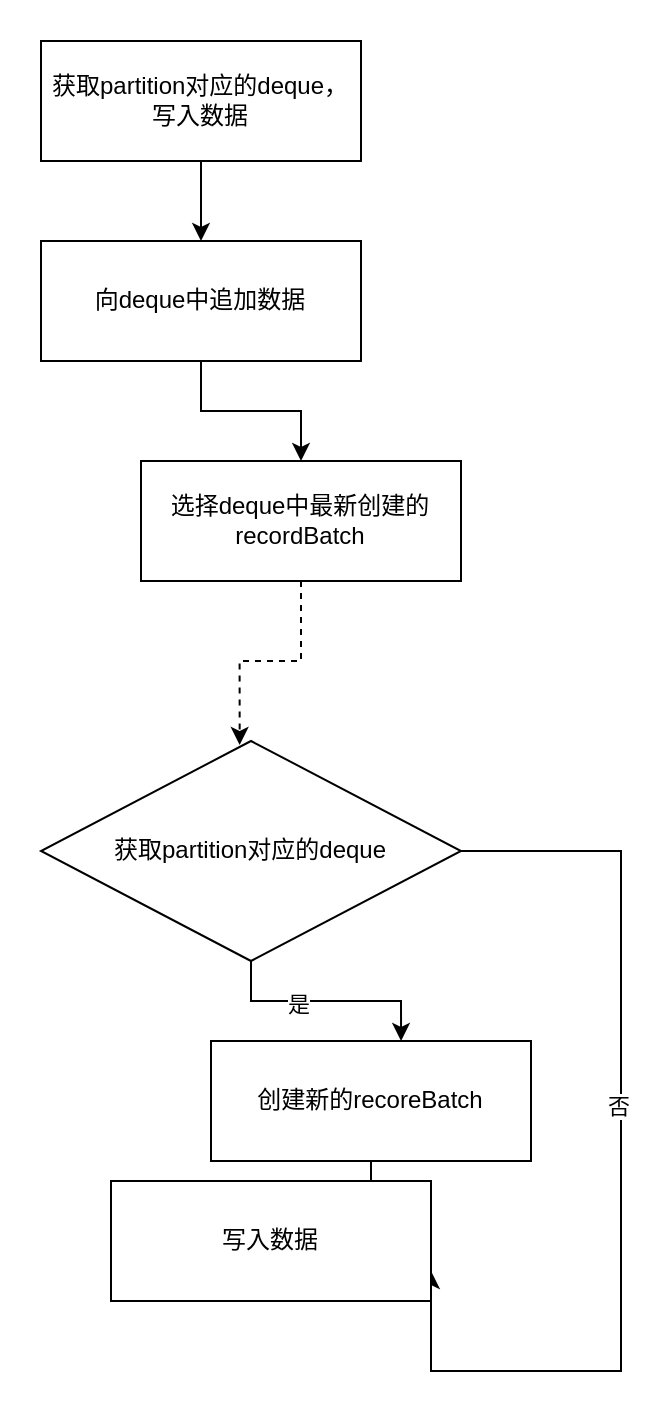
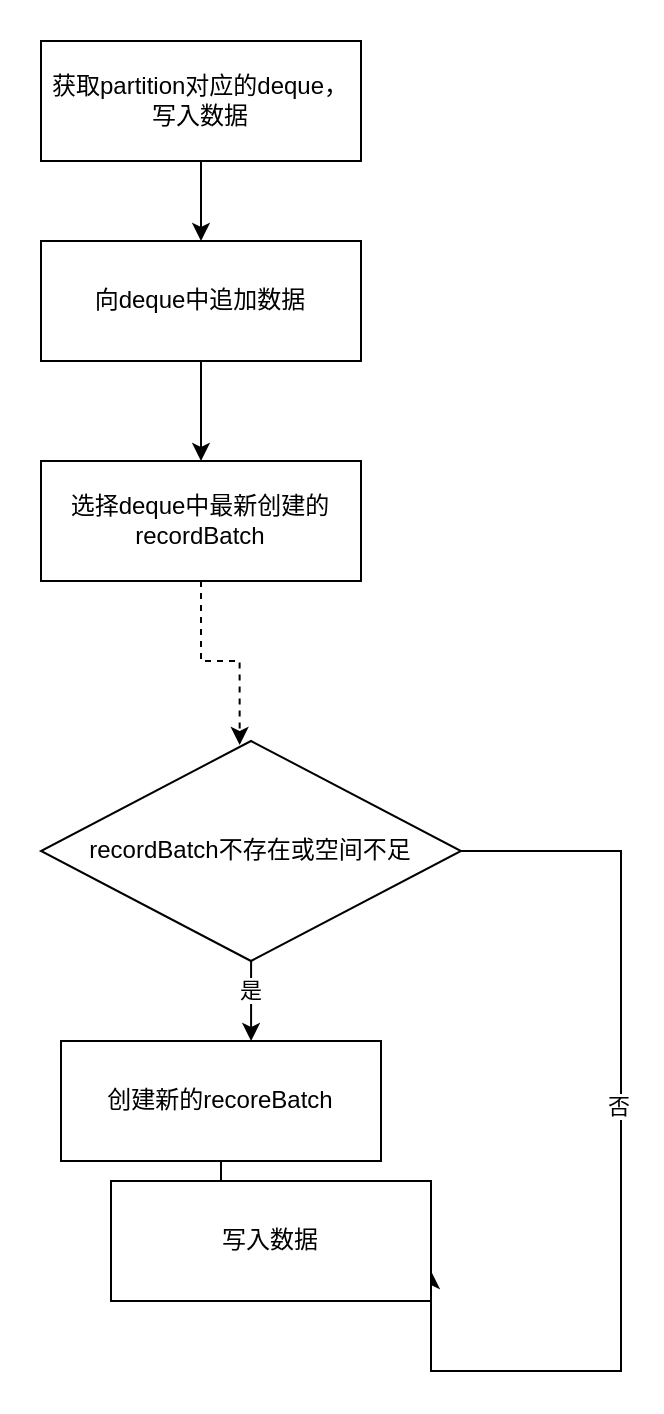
(301, 521) -> (201, 521)
(251, 851) -> (251, 851)
(371, 1101) -> (221, 1101)
